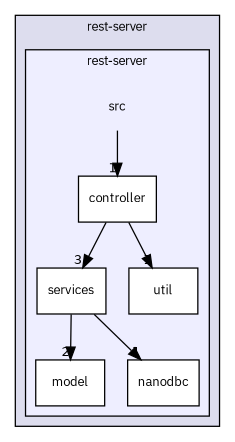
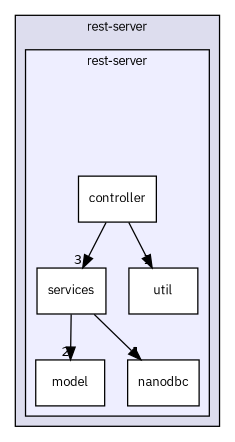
(117, 107) -> none
